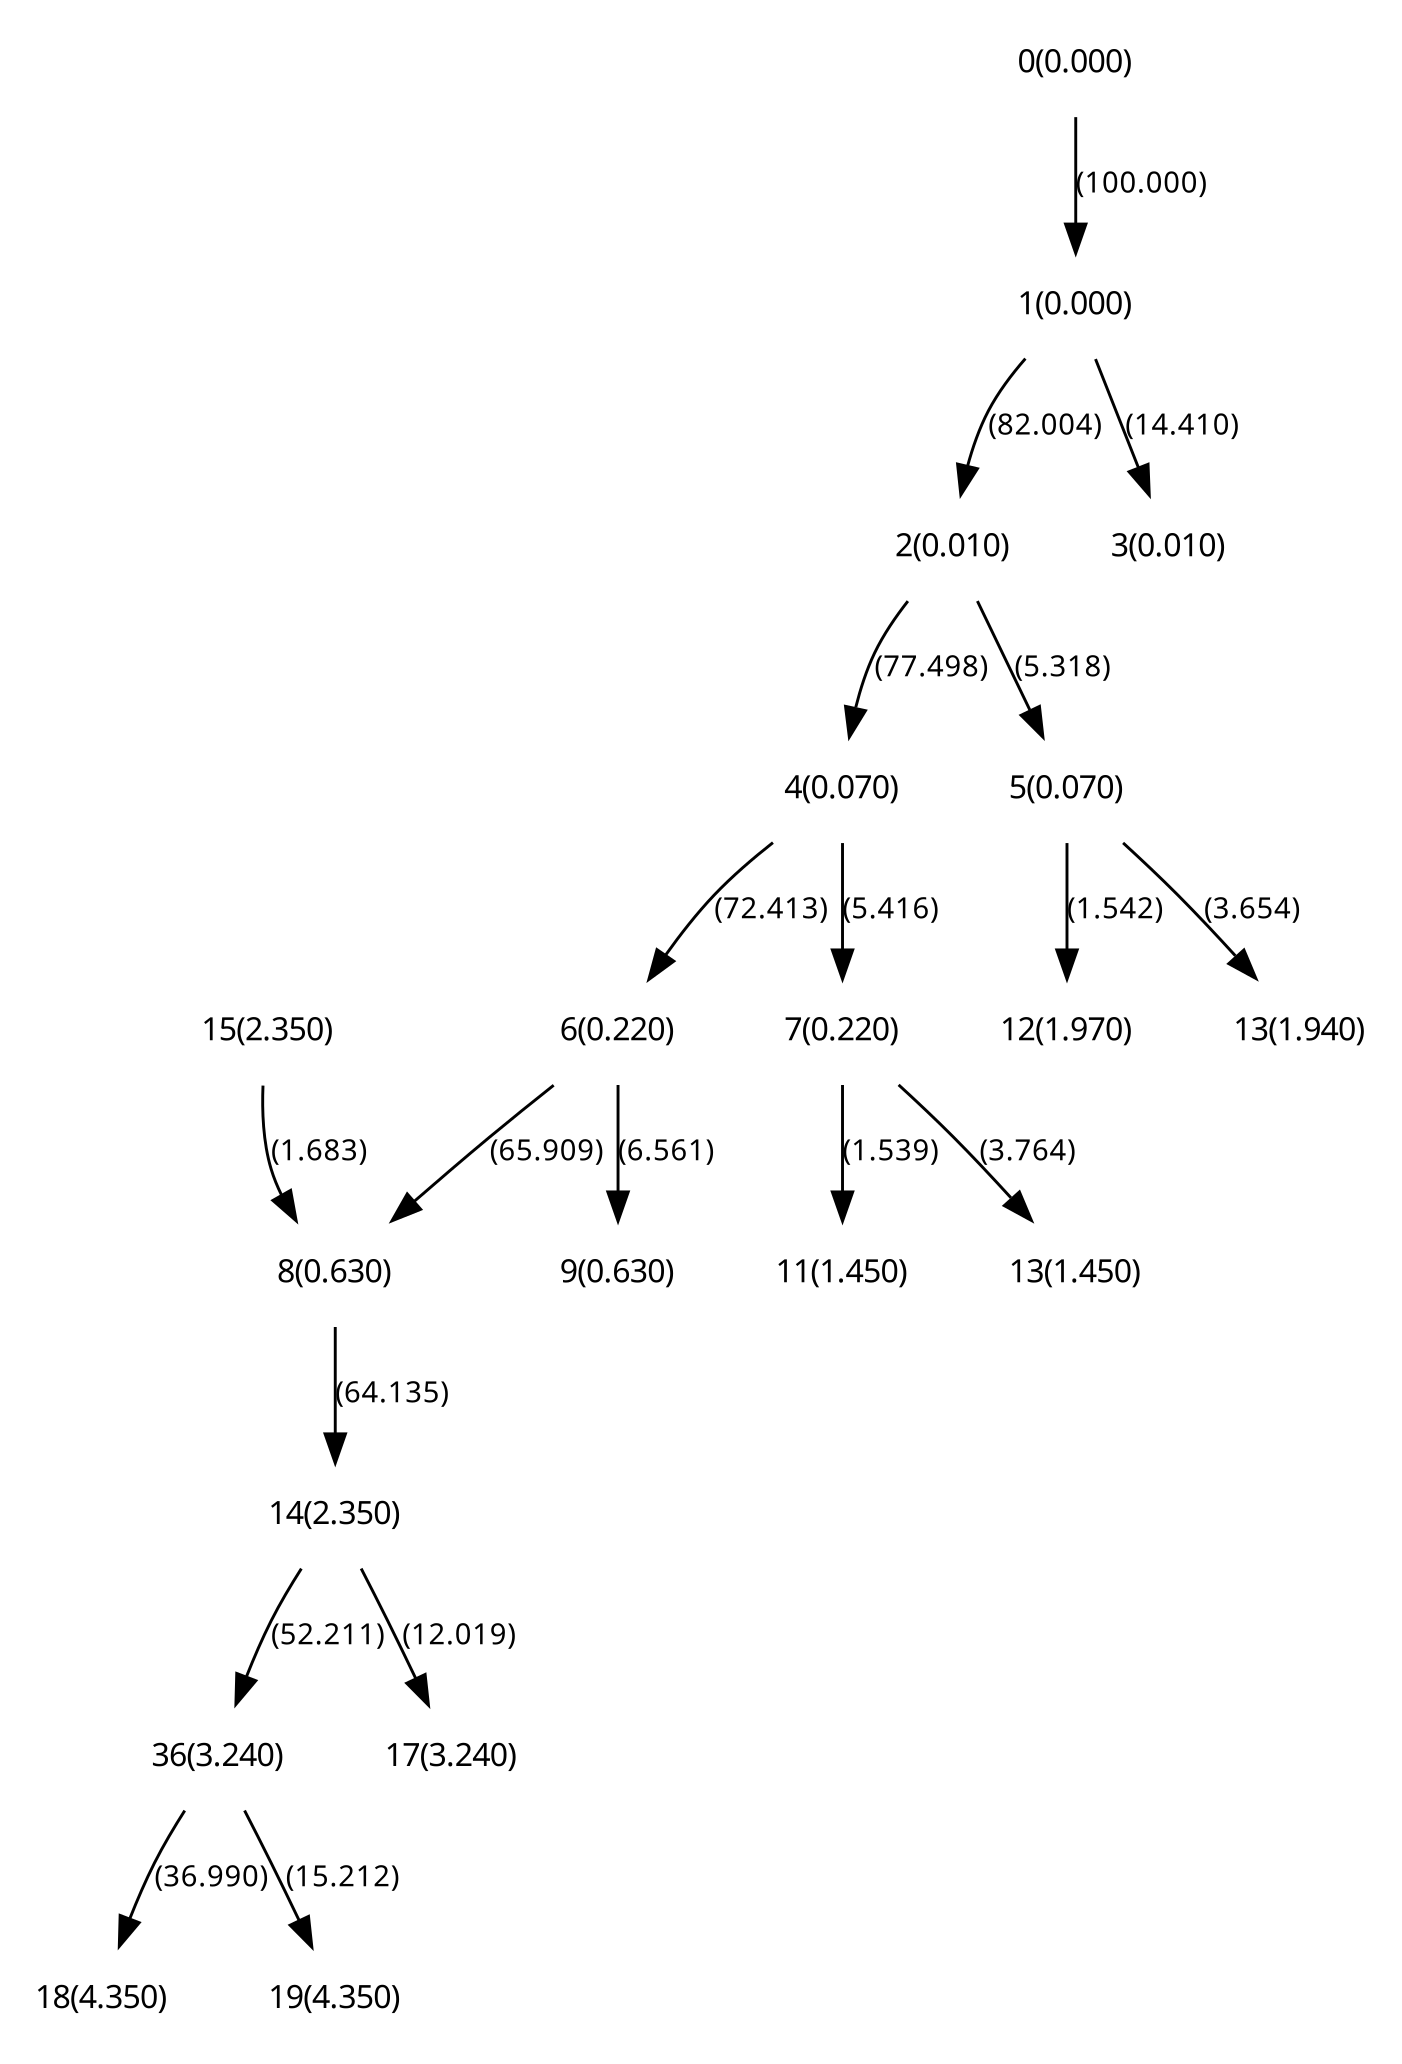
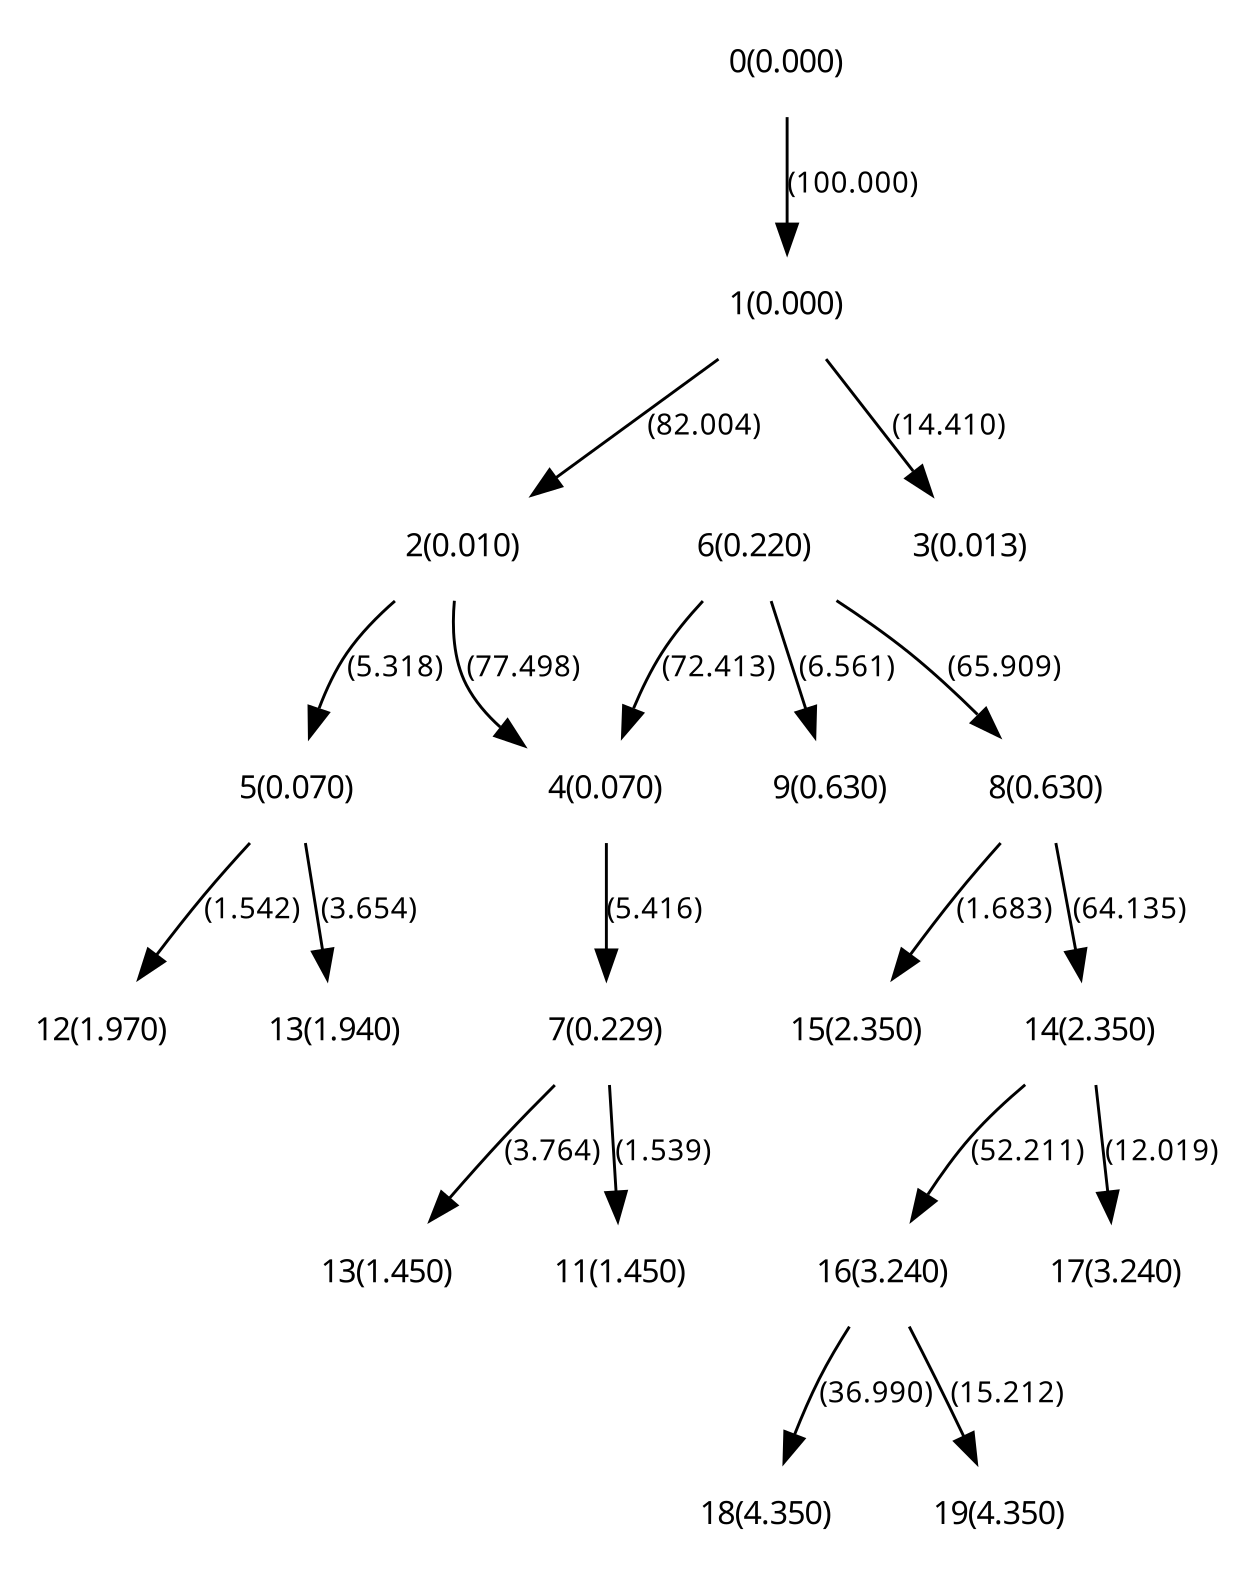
(1169, 548) -> (971, 548)
(715, 894) -> (663, 651)
(843, 1032) -> (606, 1032)
(265, 1142) -> (954, 898)
(219, 1758) -> (883, 1274)
